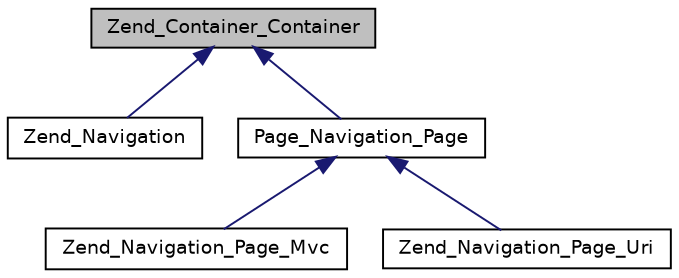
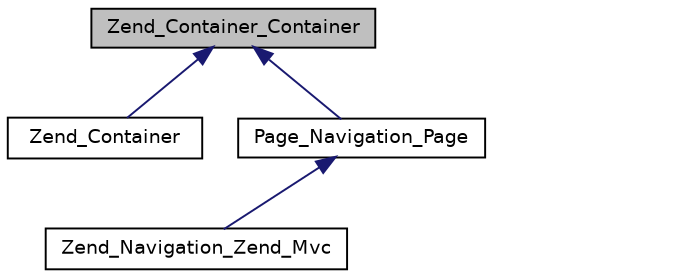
(105, 138) -> (105, 138)
(196, 249) -> (196, 249)
(527, 249) -> none
